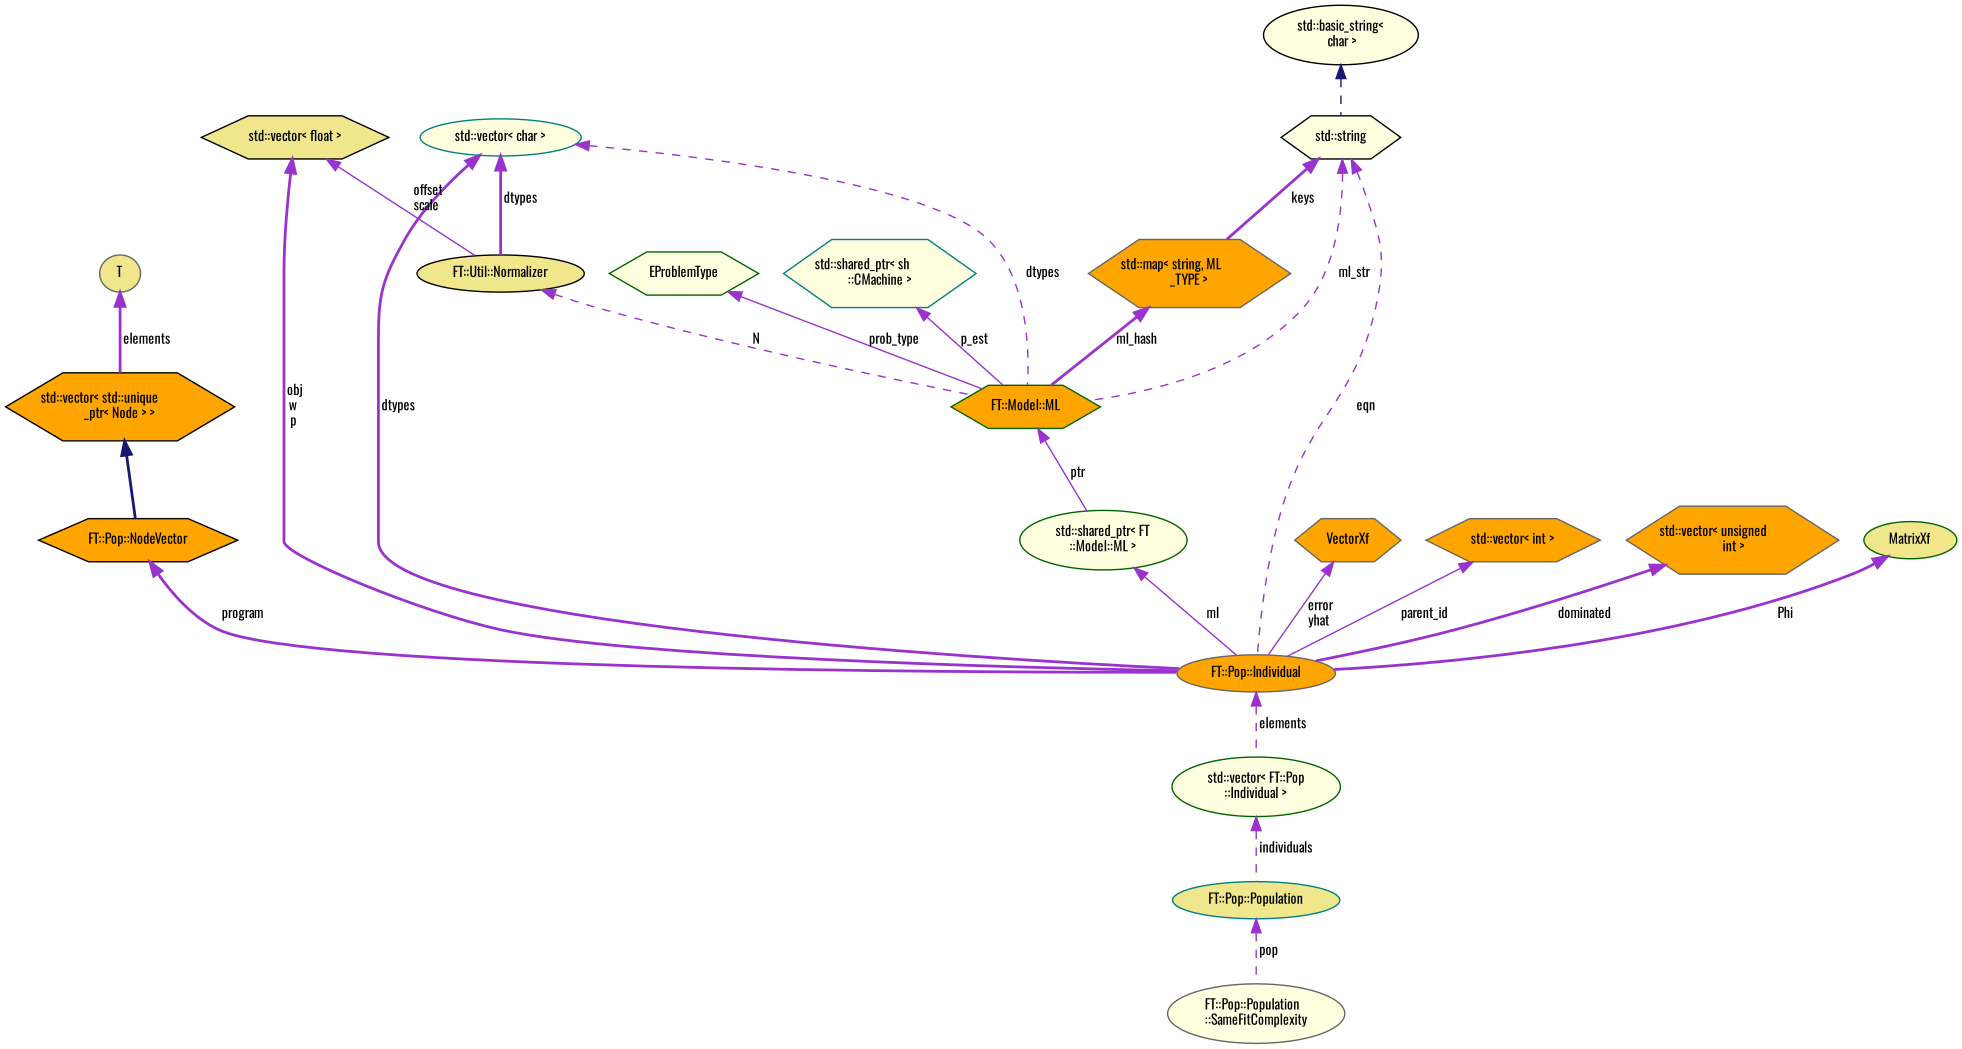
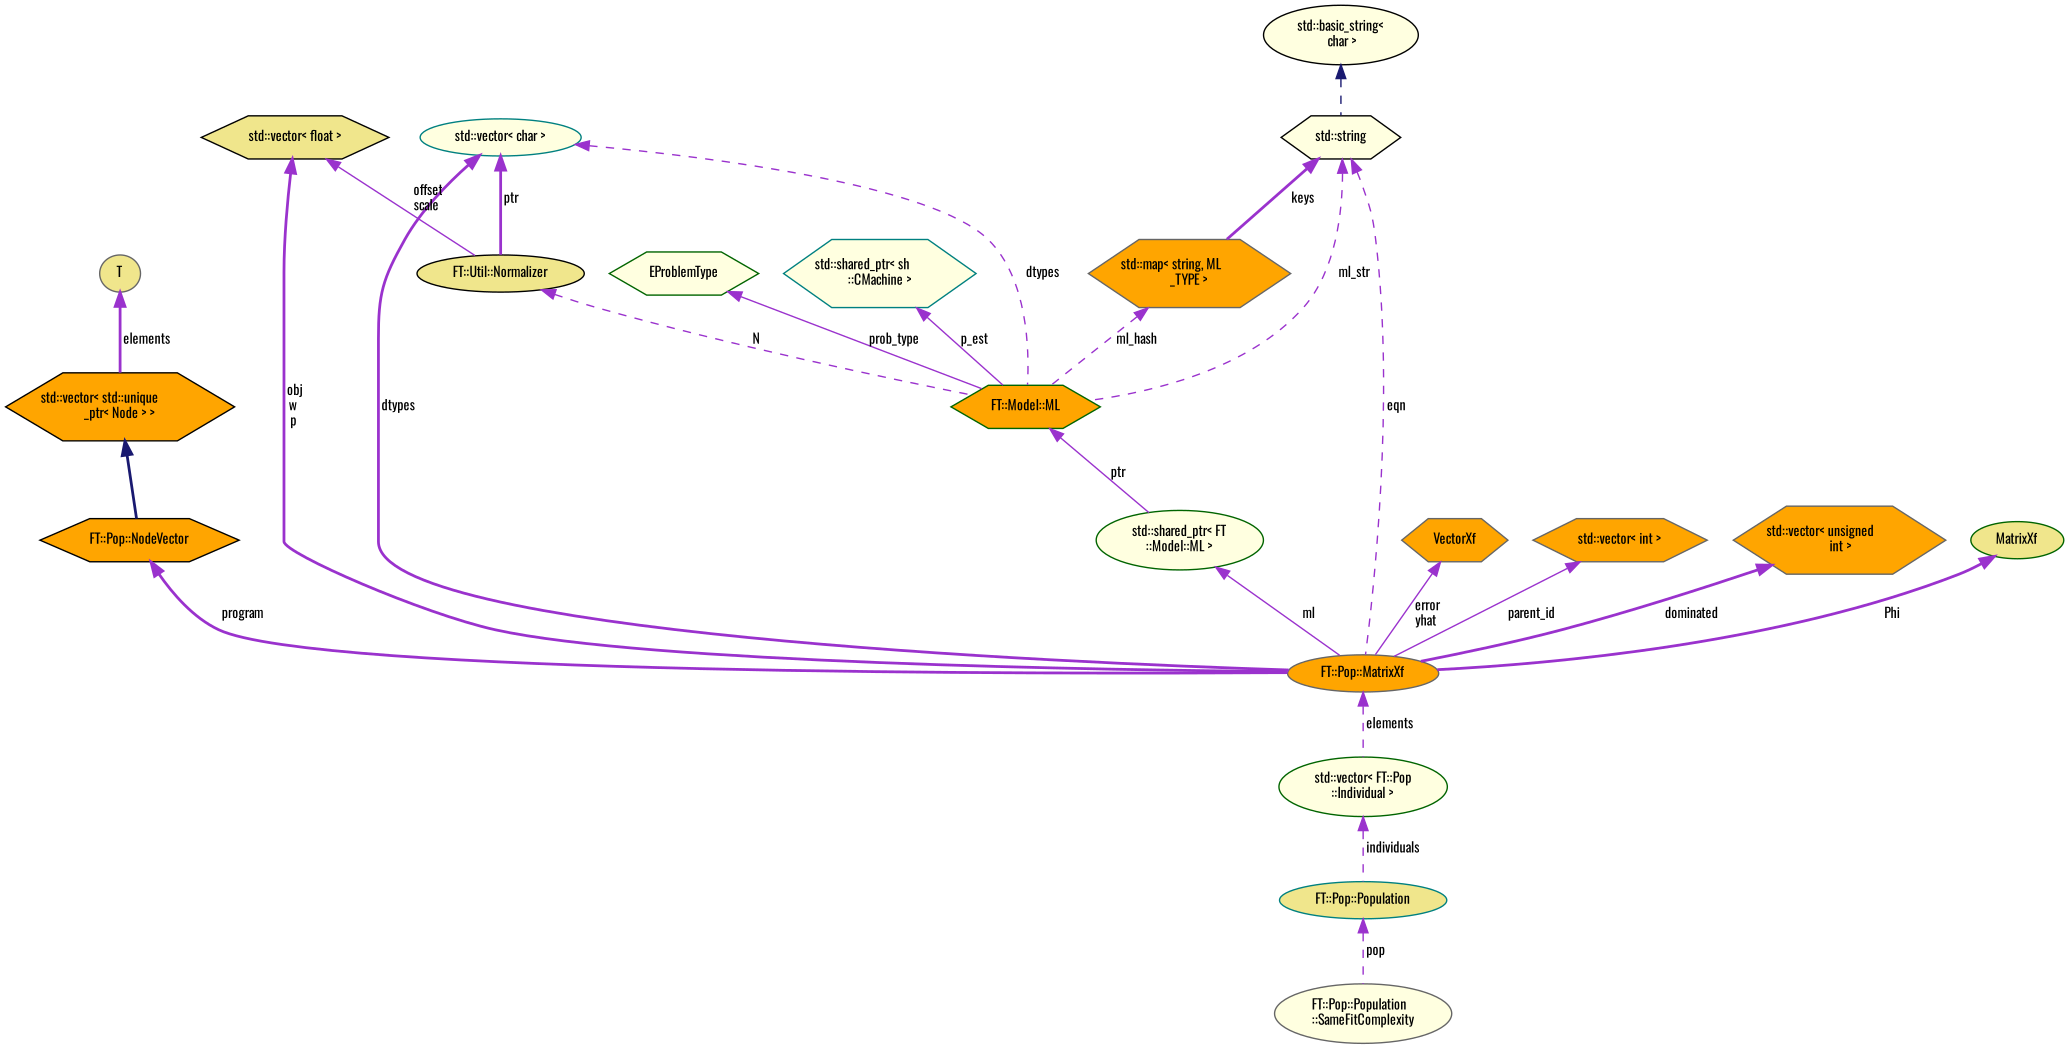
(519, 199) -> (510, 199)
(1094, 351) -> (1094, 351)
(1256, 673) -> (1363, 673)
